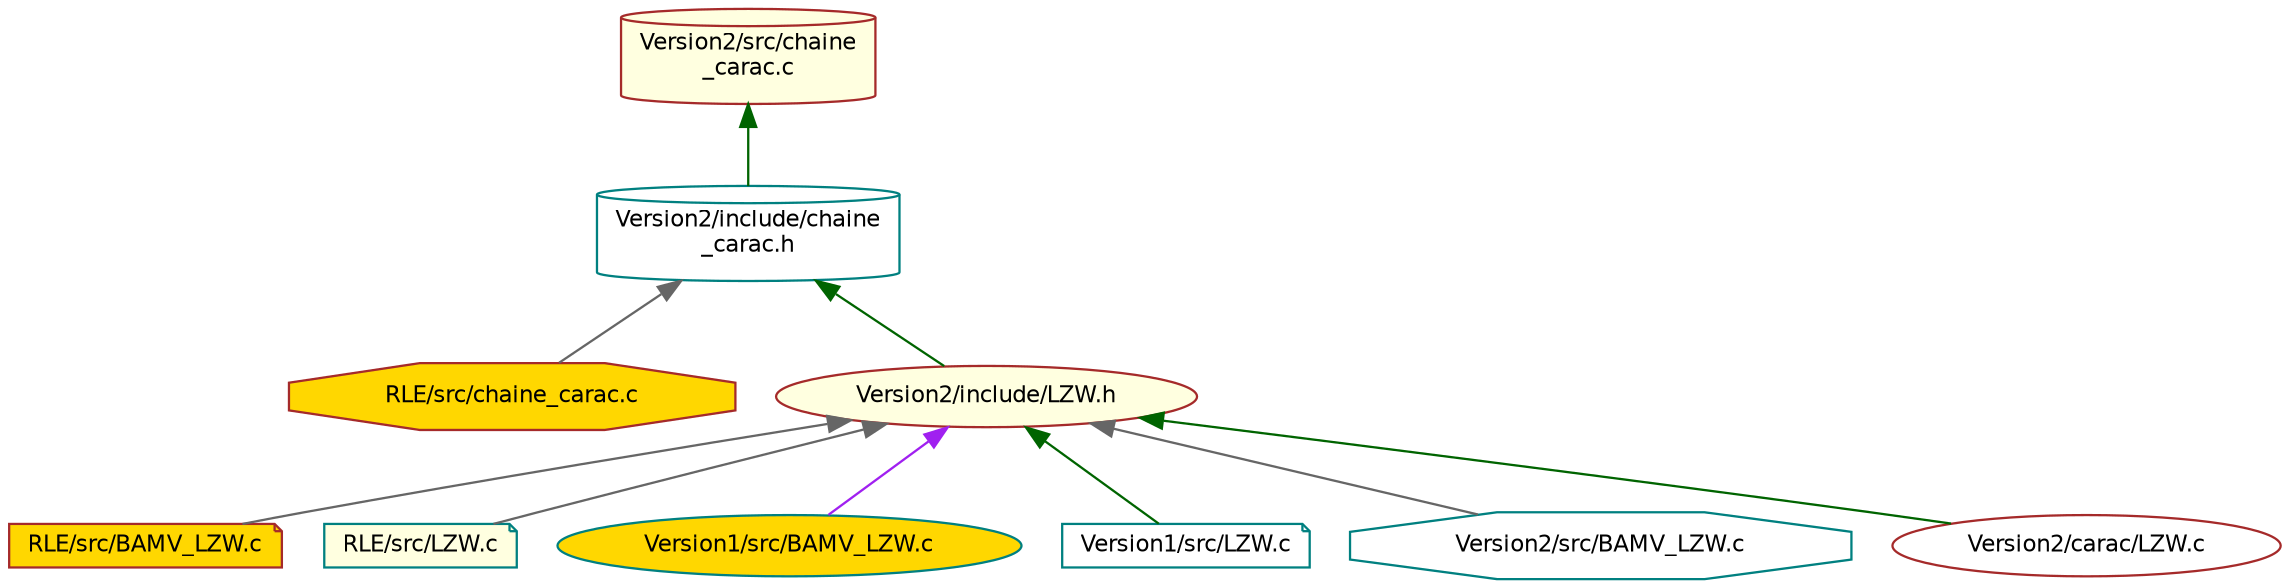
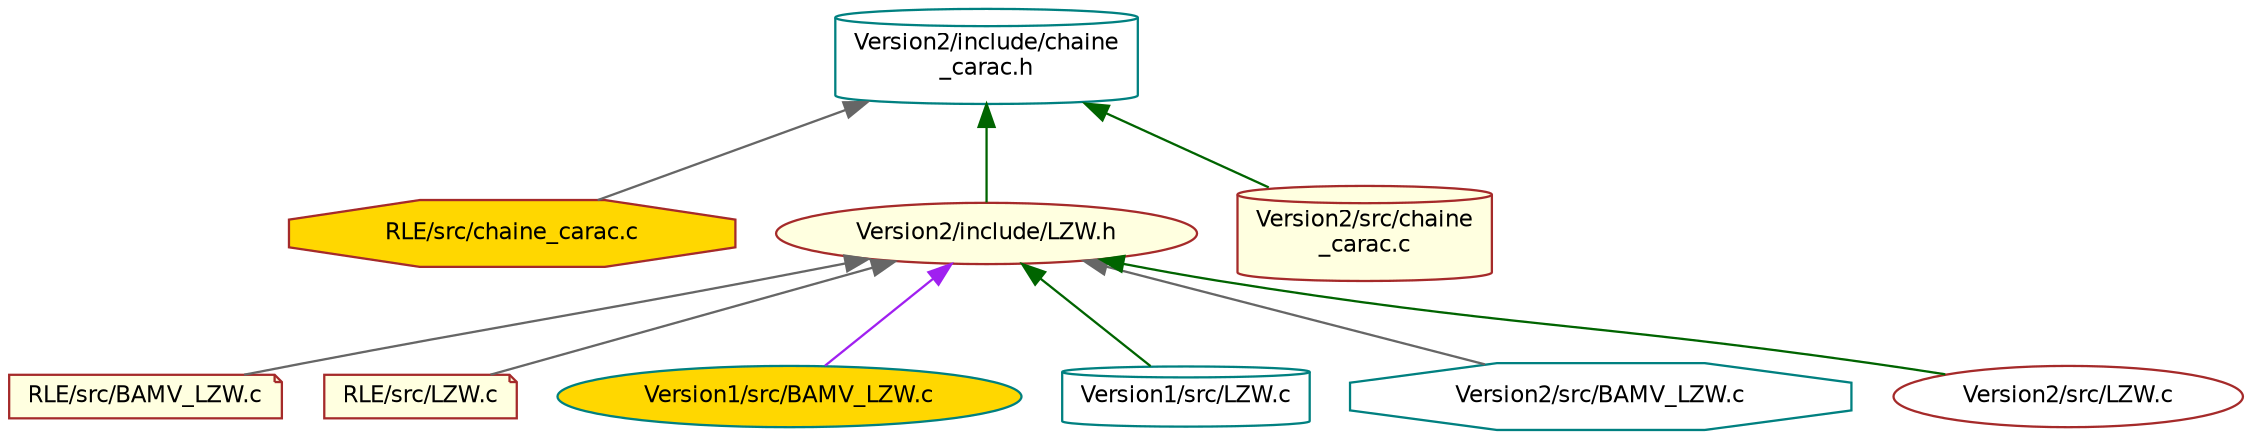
(748, 157) -> (1187, 150)
(146, 546) -> (146, 397)
(421, 546) -> (421, 397)
(1186, 546) -> (1186, 397)
(2087, 546) -> (2068, 397)
